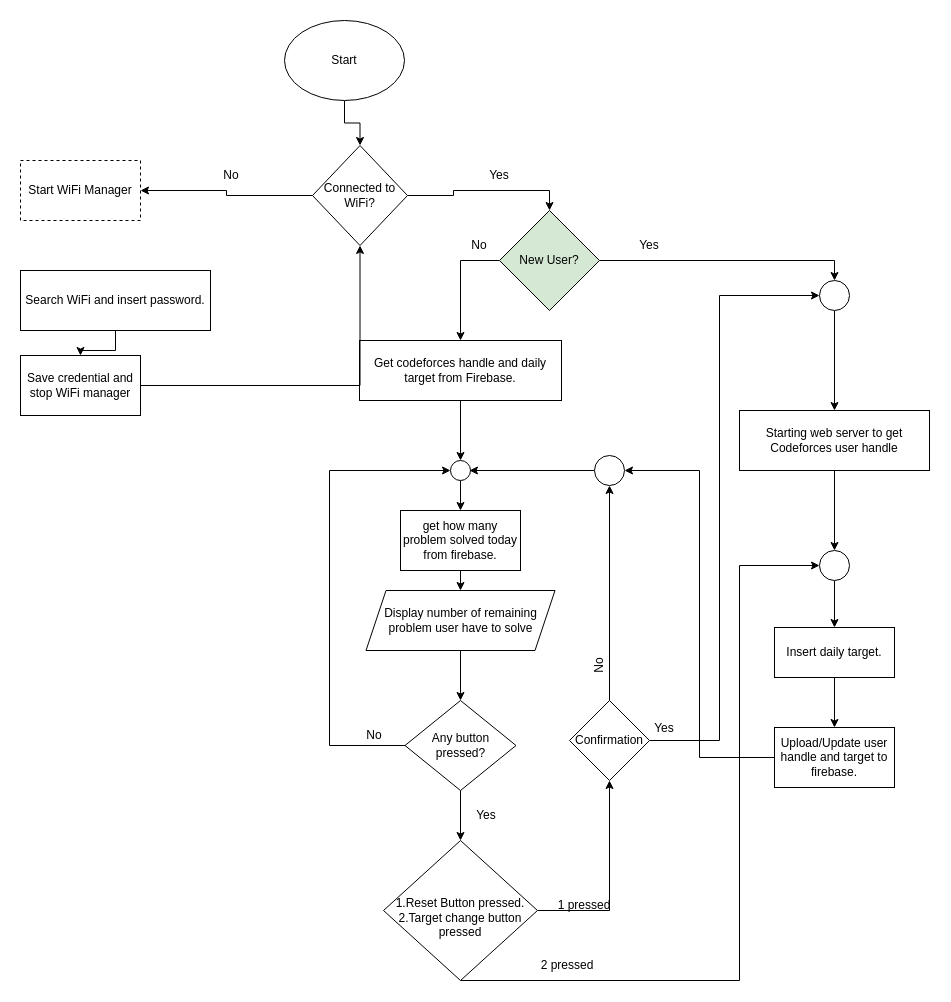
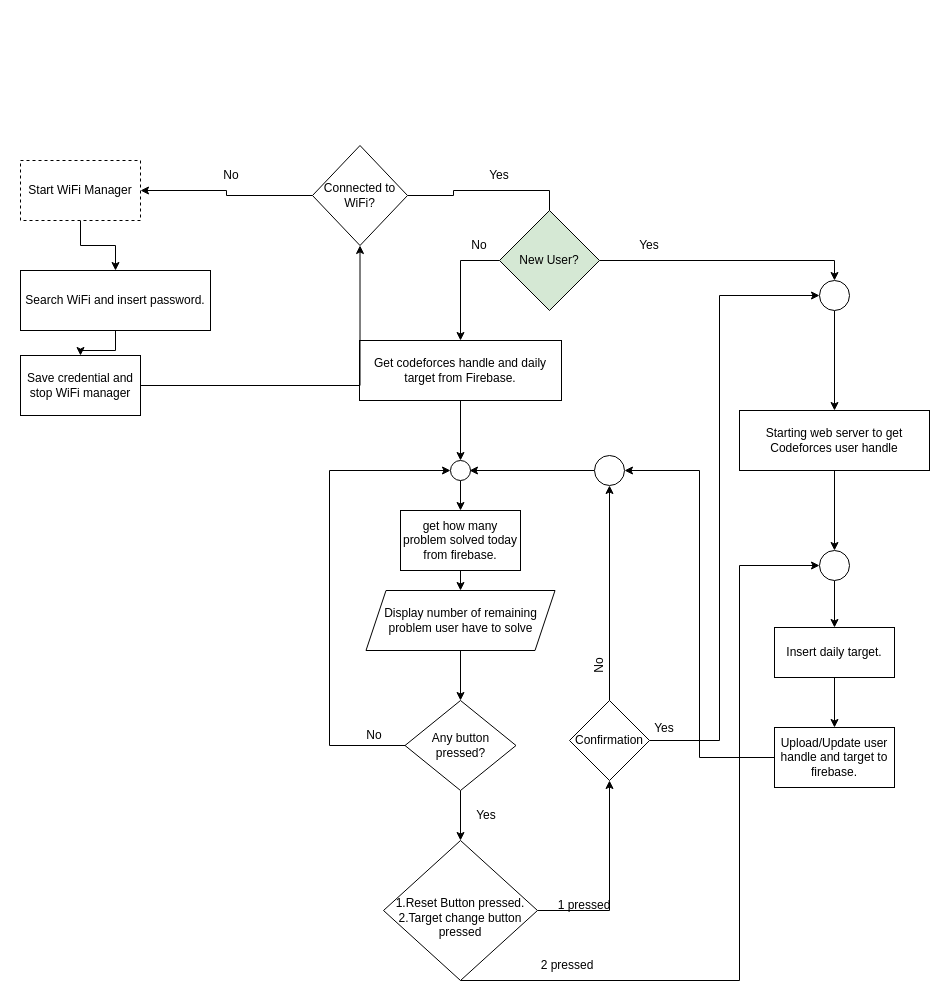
(345, 61) -> none
(349, 123) -> none
(550, 202) -> (550, 204)
none -> (95, 246)
